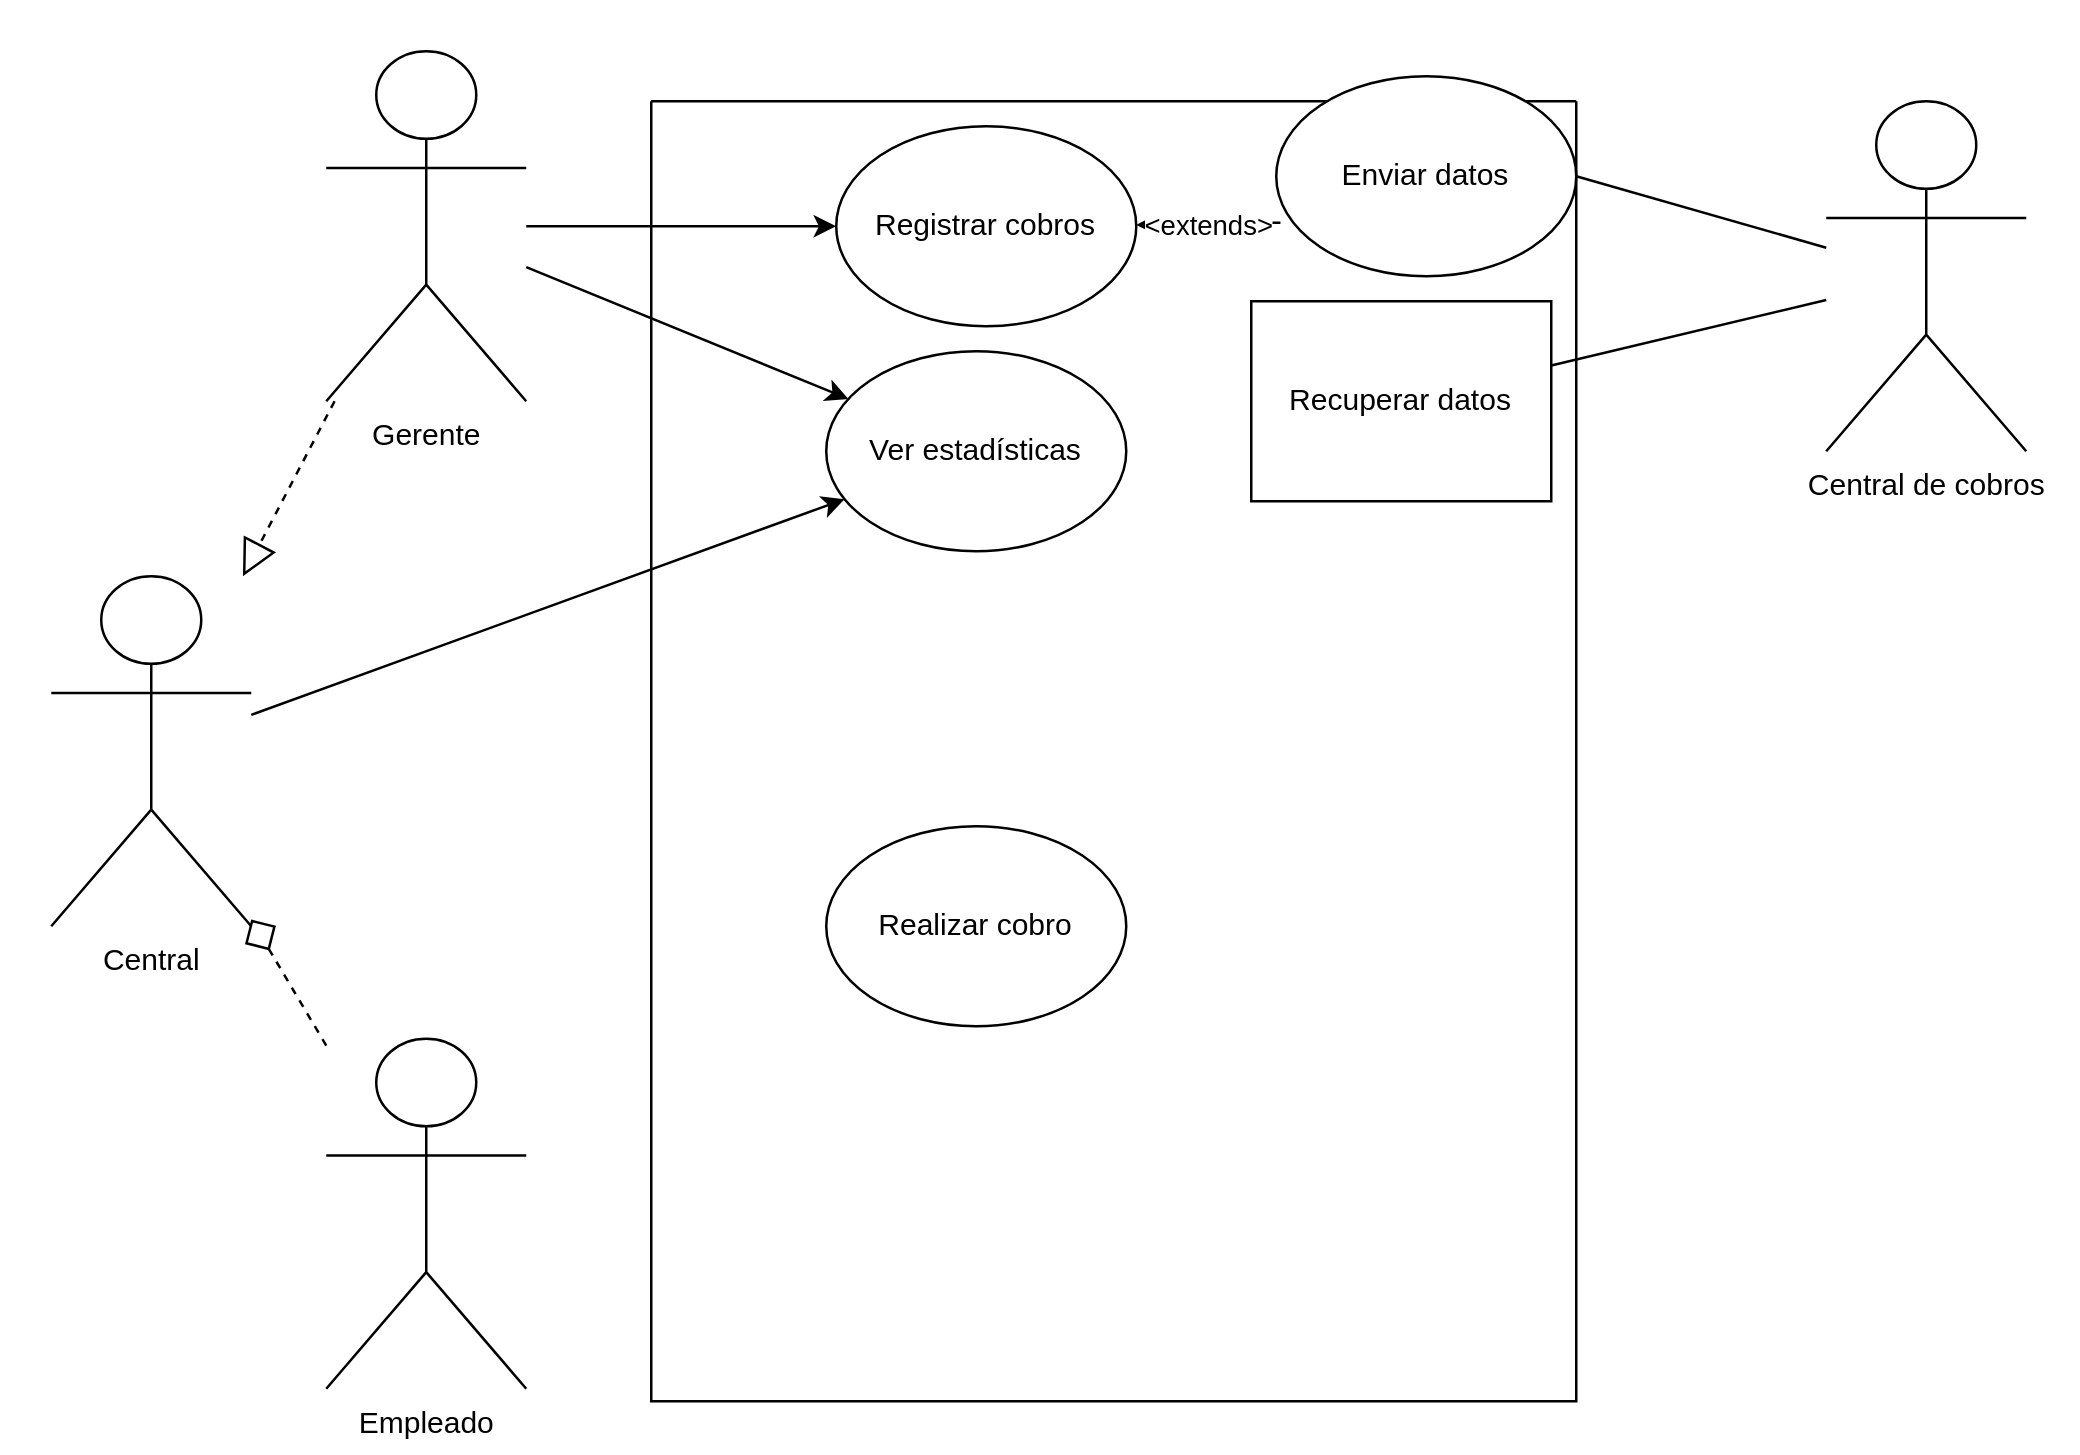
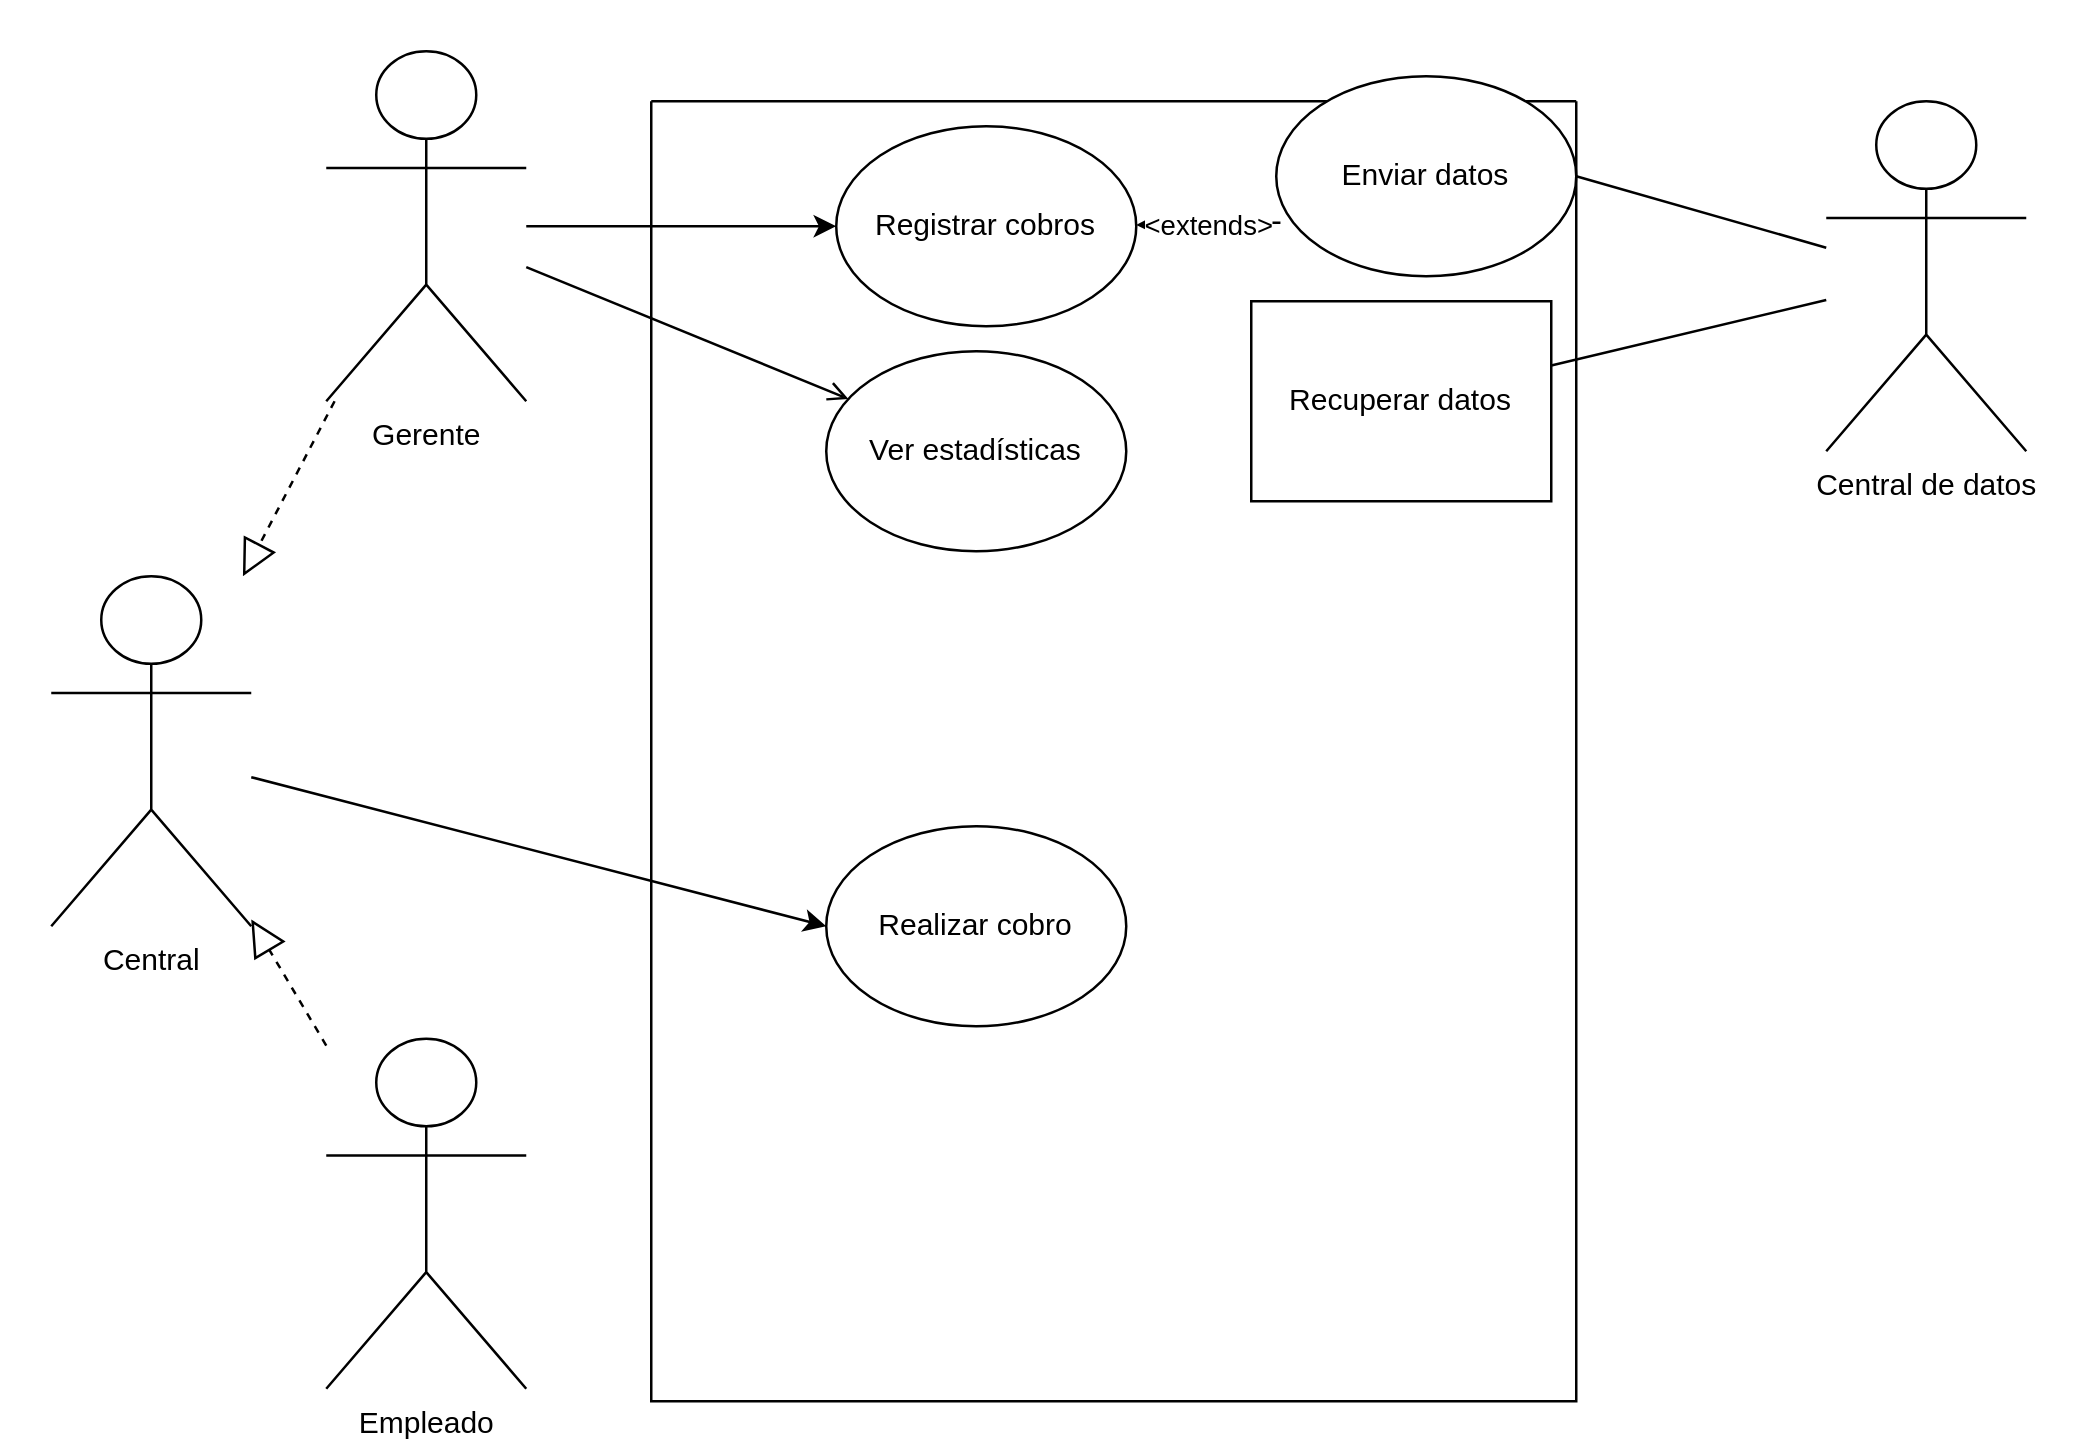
(832, 392) -> (835, 393)
(1928, 487) -> (1928, 487)
(449, 643) -> (449, 828)
(270, 951) -> (270, 951)
